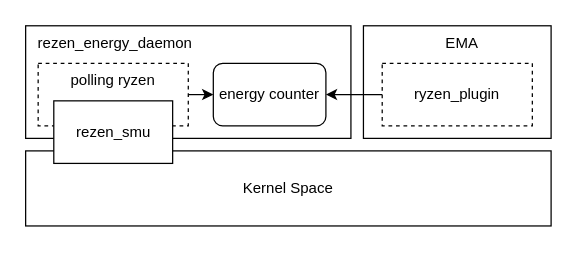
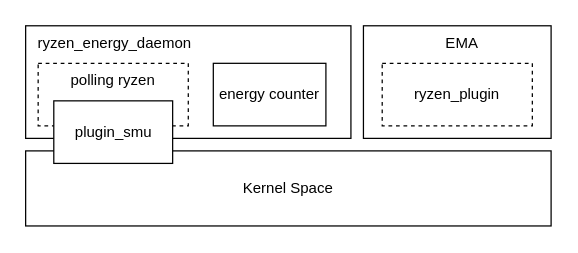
(118, 43) -> (118, 43)
(196, 94) -> none
(269, 94) -> (269, 94)
(358, 94) -> none
(114, 132) -> (114, 132)
